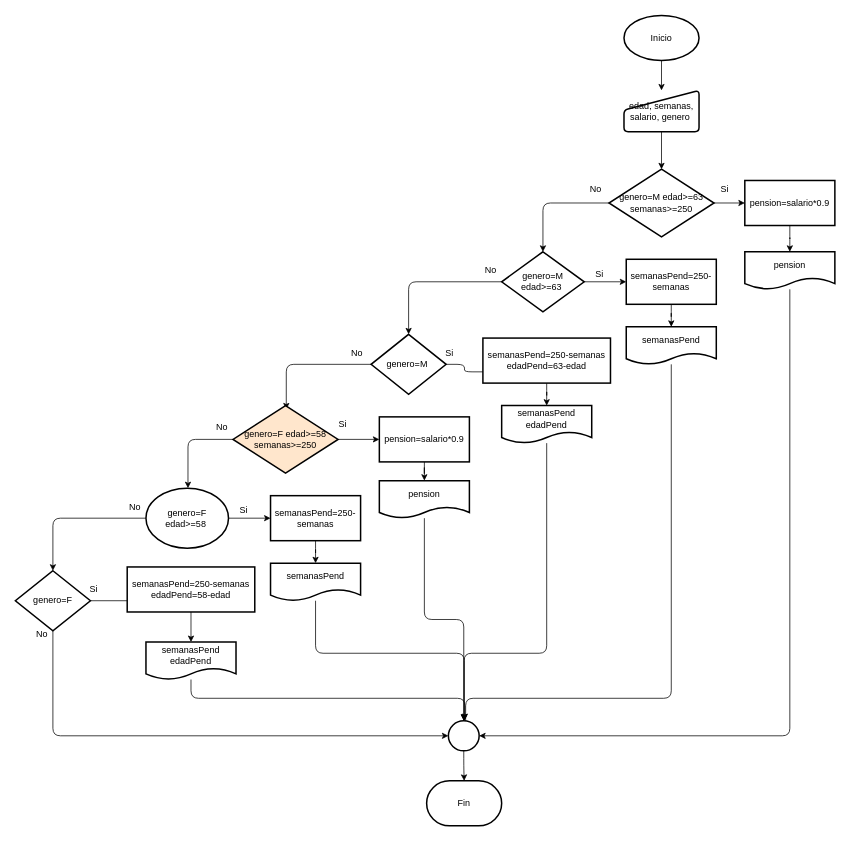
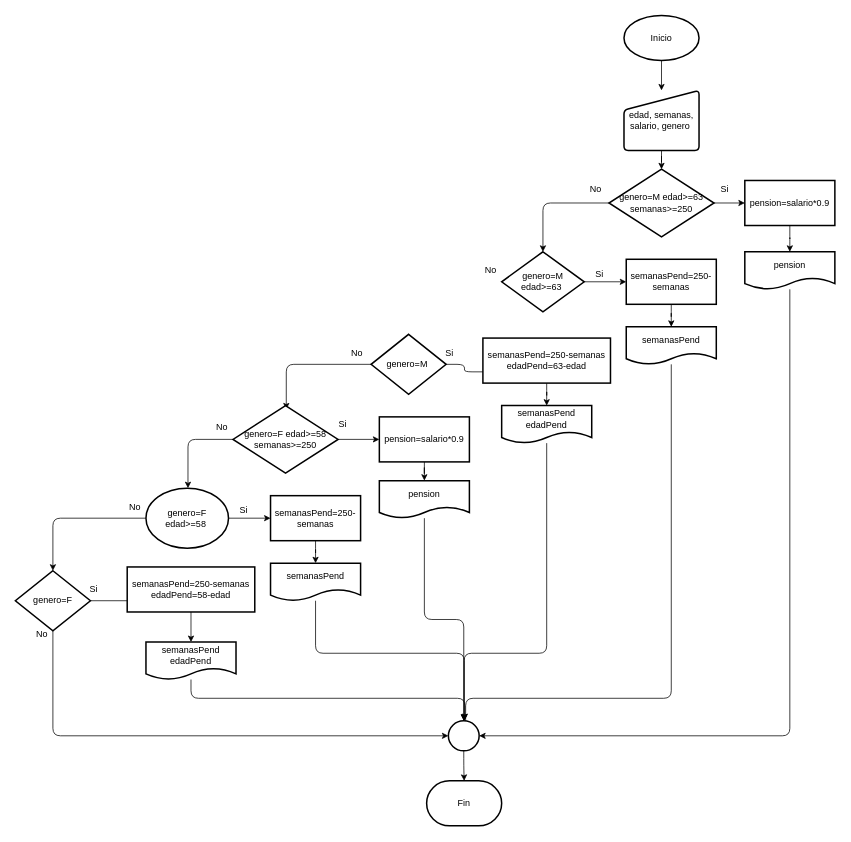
(661, 111) -> (661, 120)
(434, 282) -> none
(285, 439) -> (285, 439)
